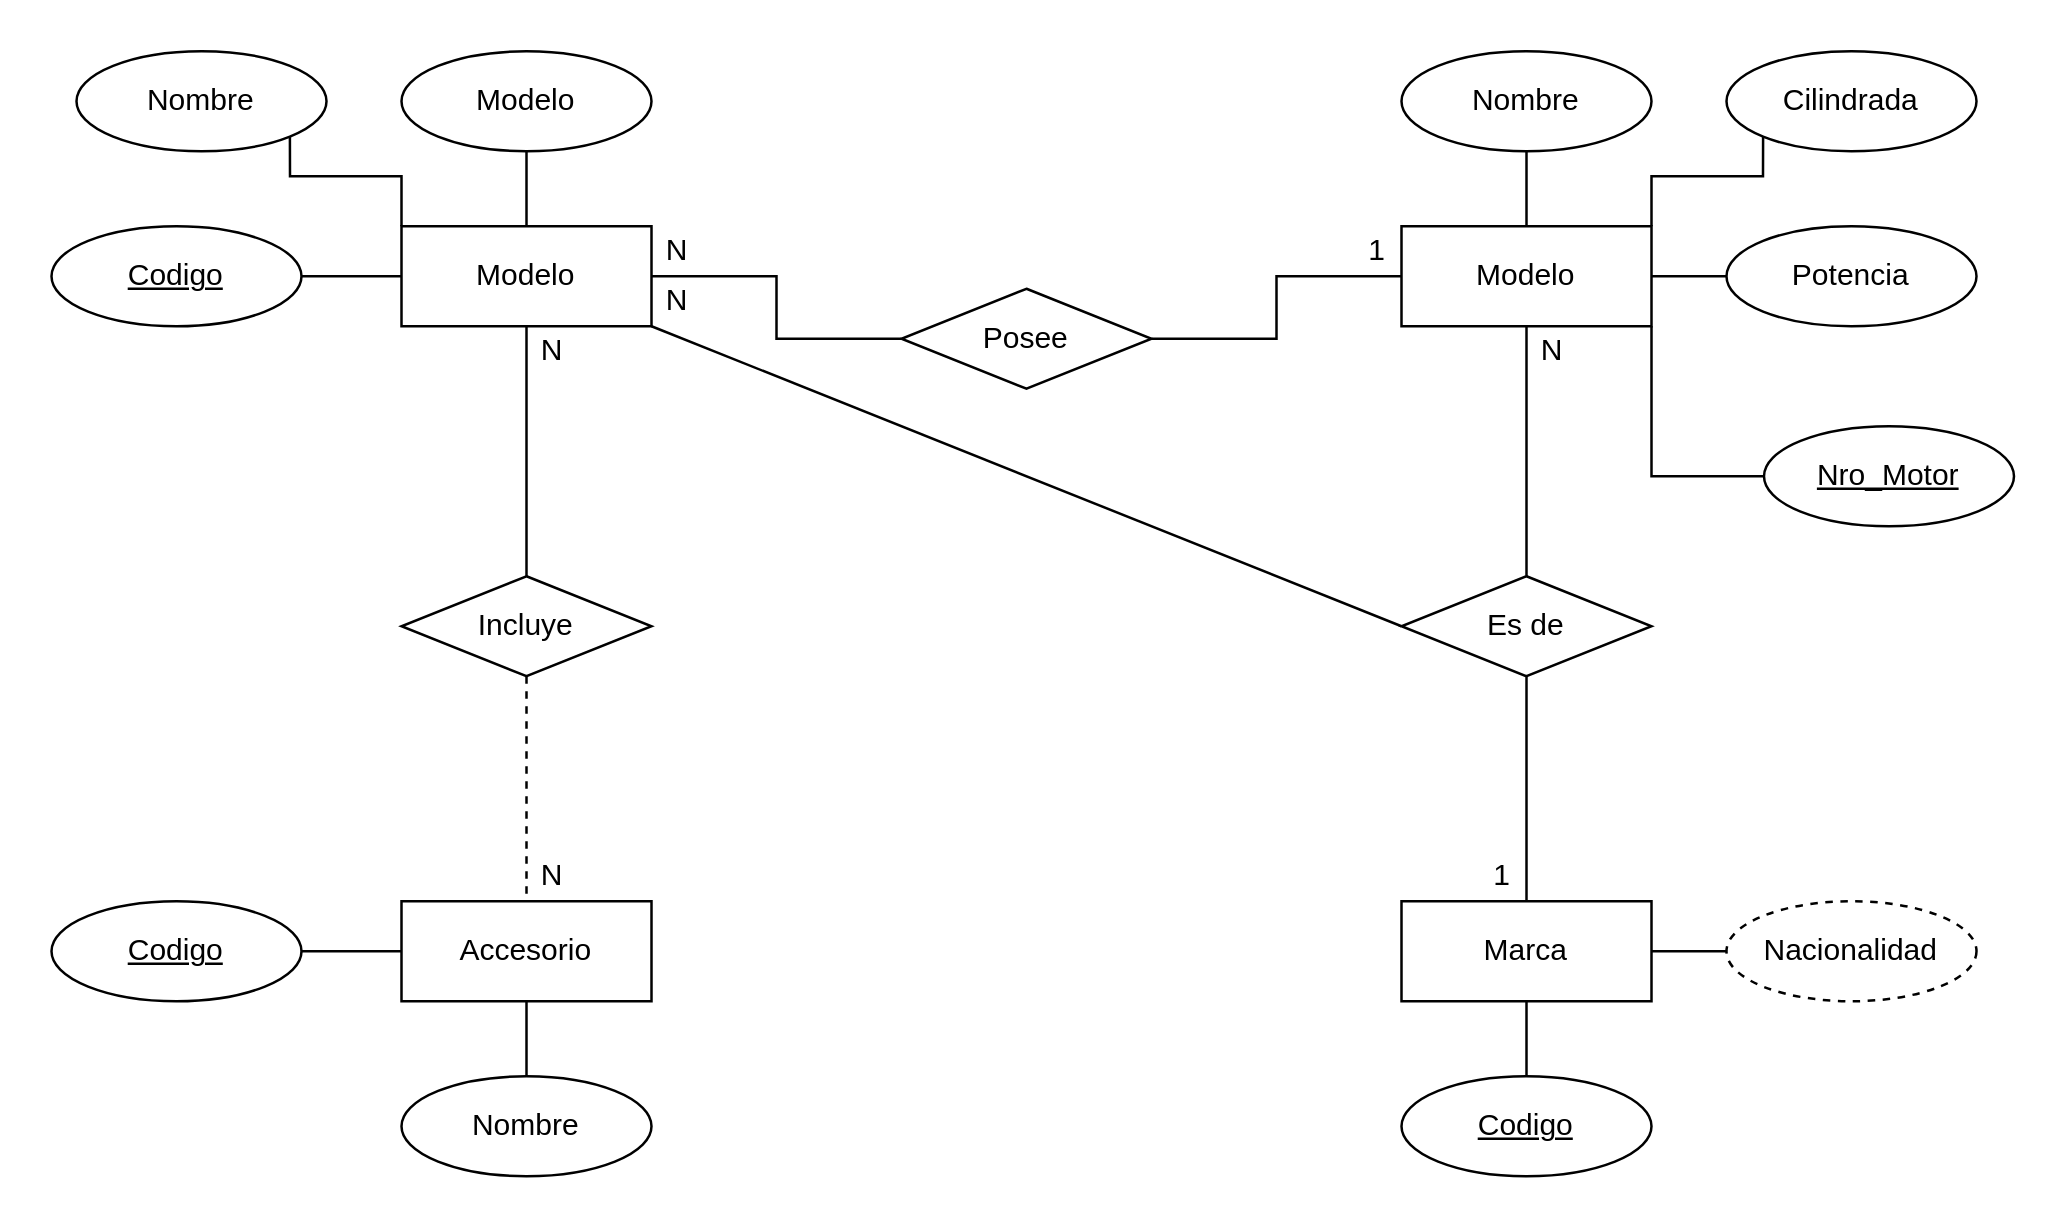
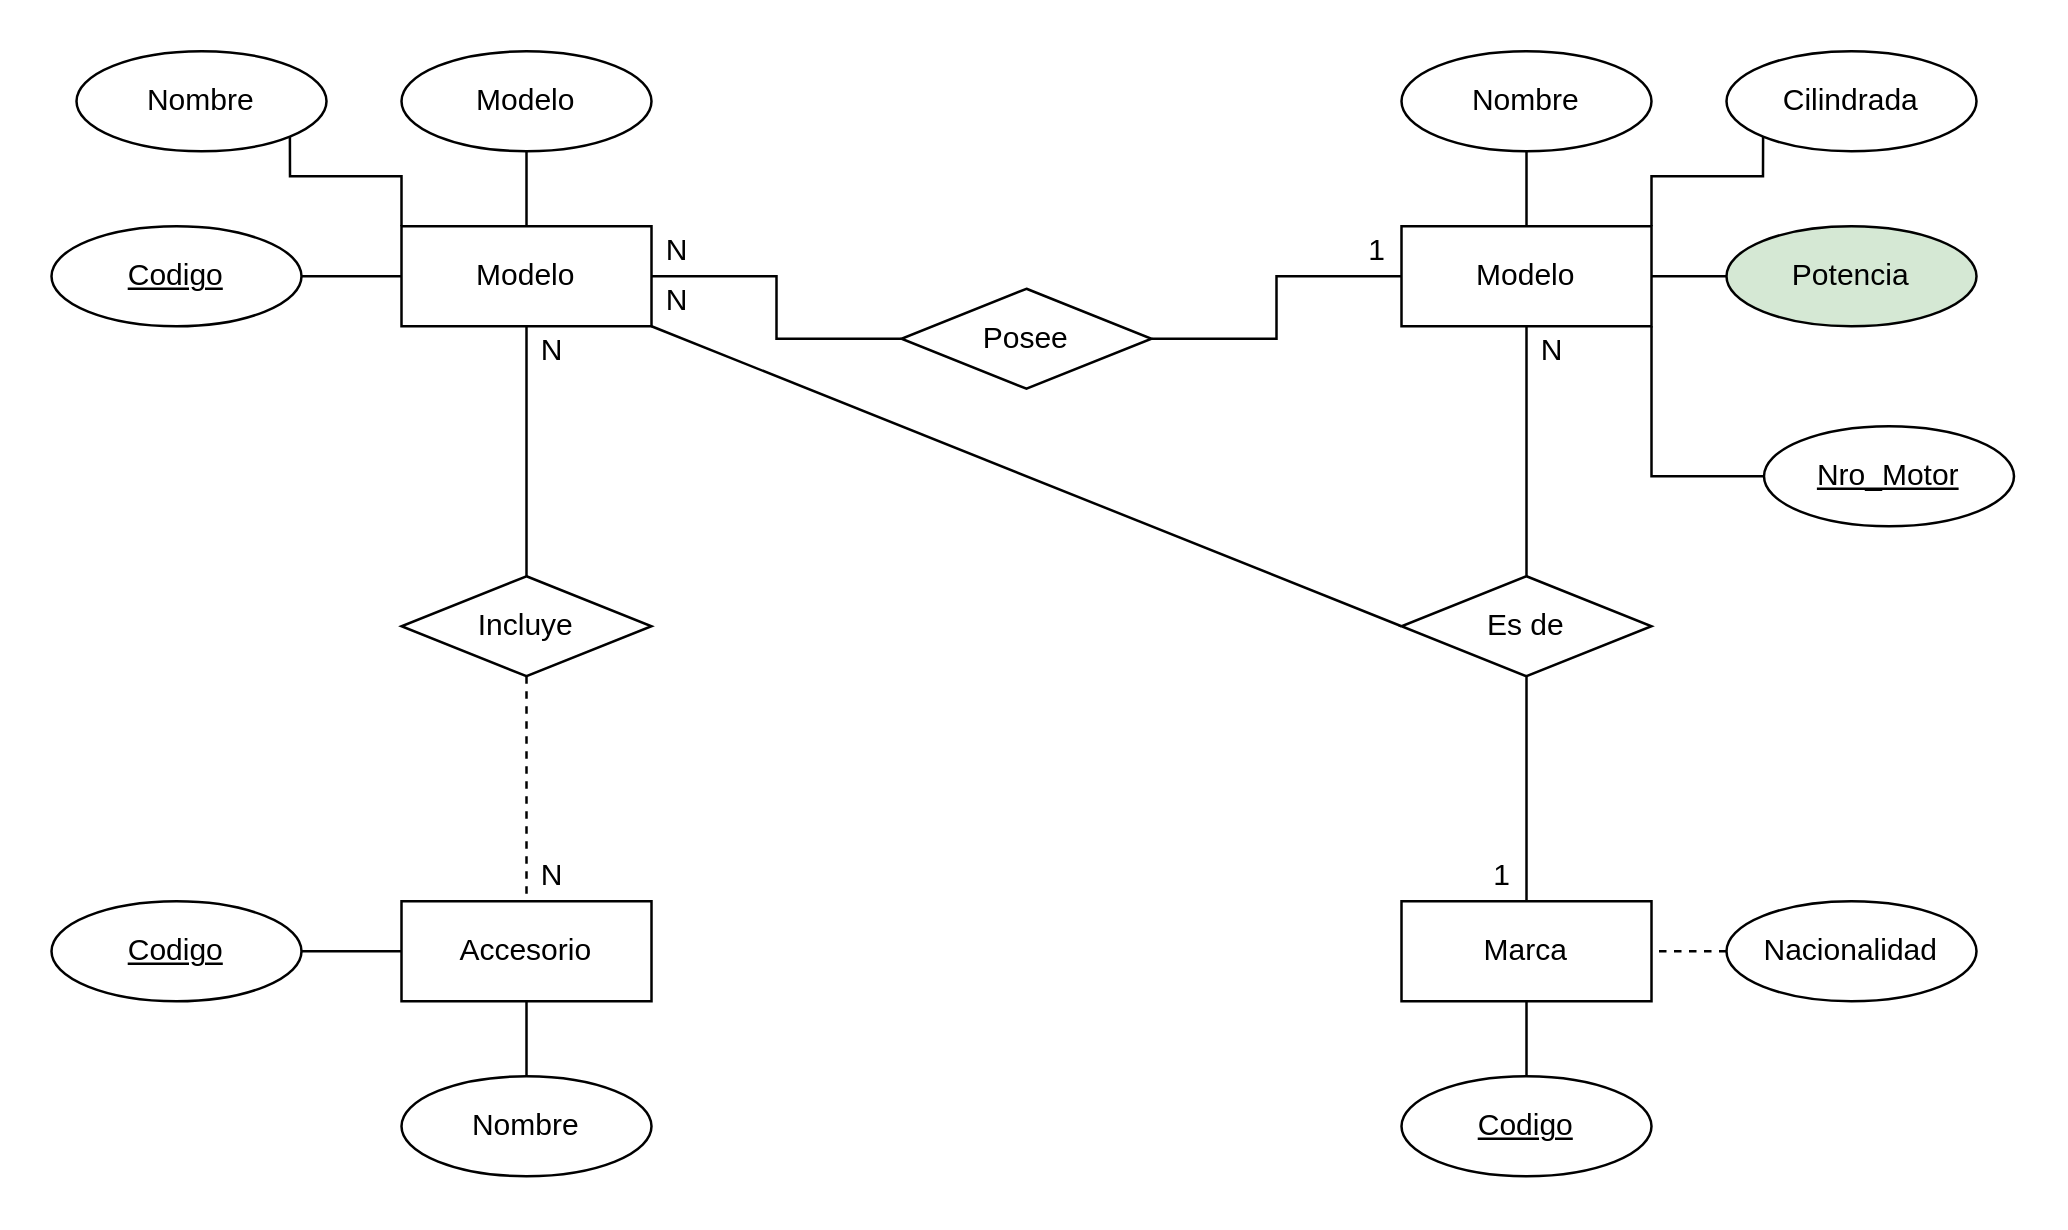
(1851, 276) -> (1851, 276)
(1689, 951) -> (1689, 951)
(1851, 951) -> (1851, 951)
